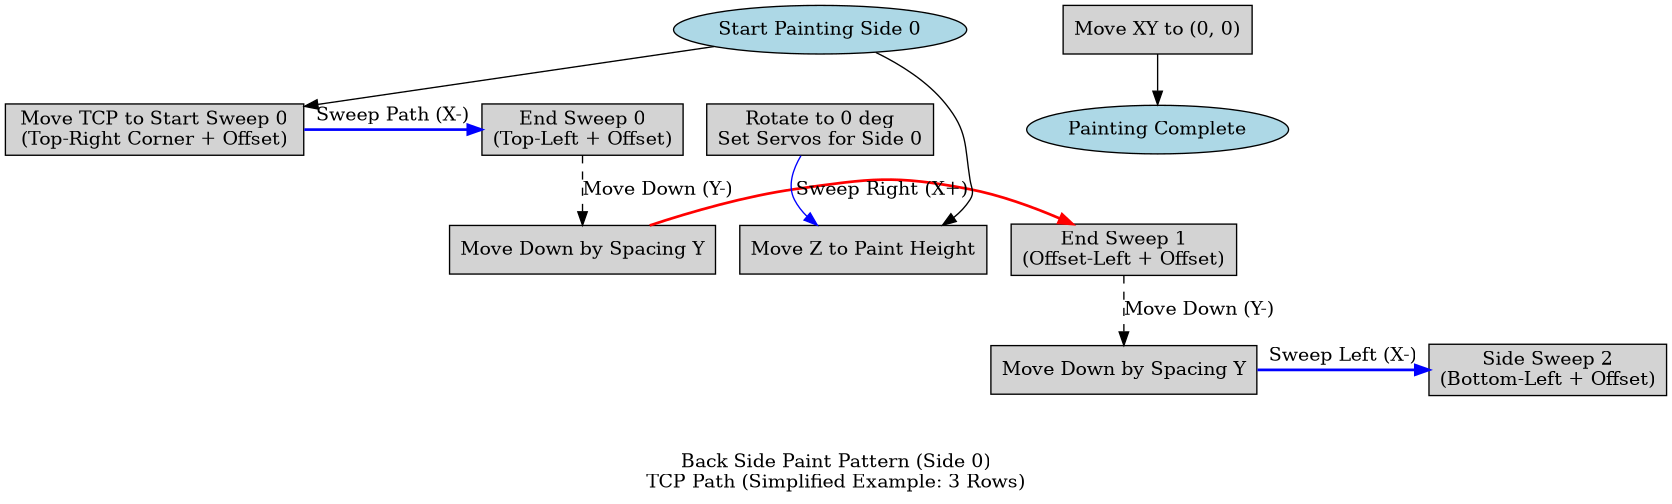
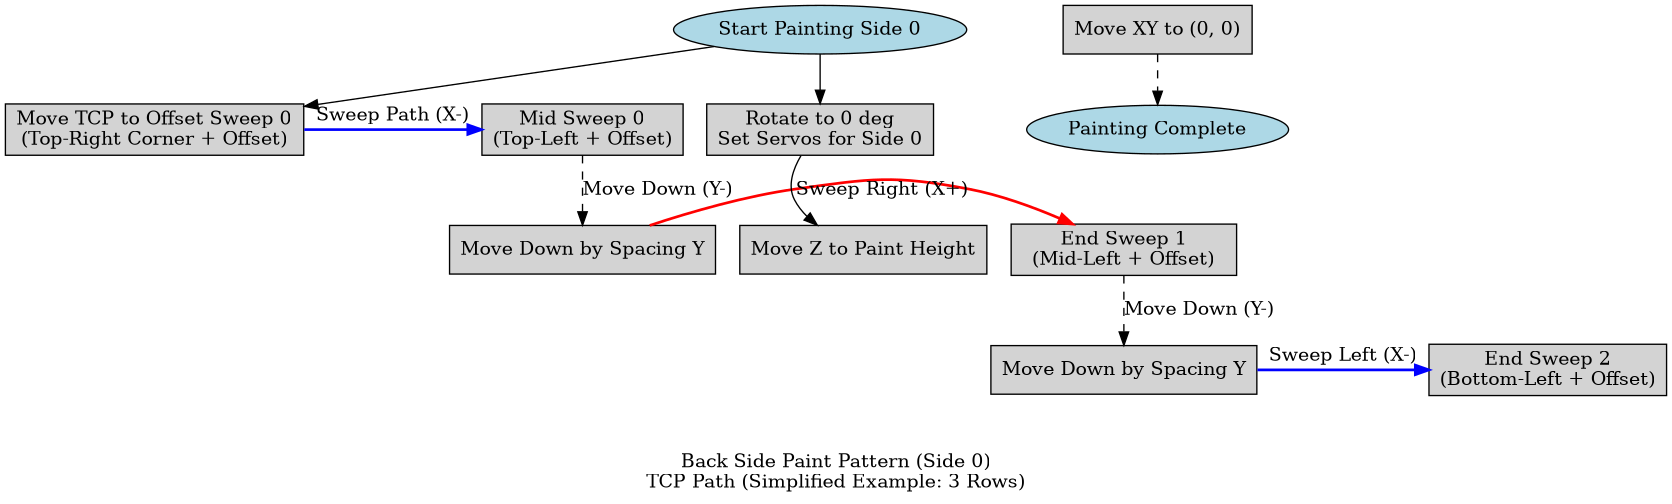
(1158, 72) -> (1158, 72)
(957, 120) -> (820, 72)
(155, 130) -> (155, 130)
(583, 130) -> (583, 130)
(792, 181) -> (792, 181)
(1124, 250) -> (1124, 250)
(1548, 370) -> (1548, 370)
